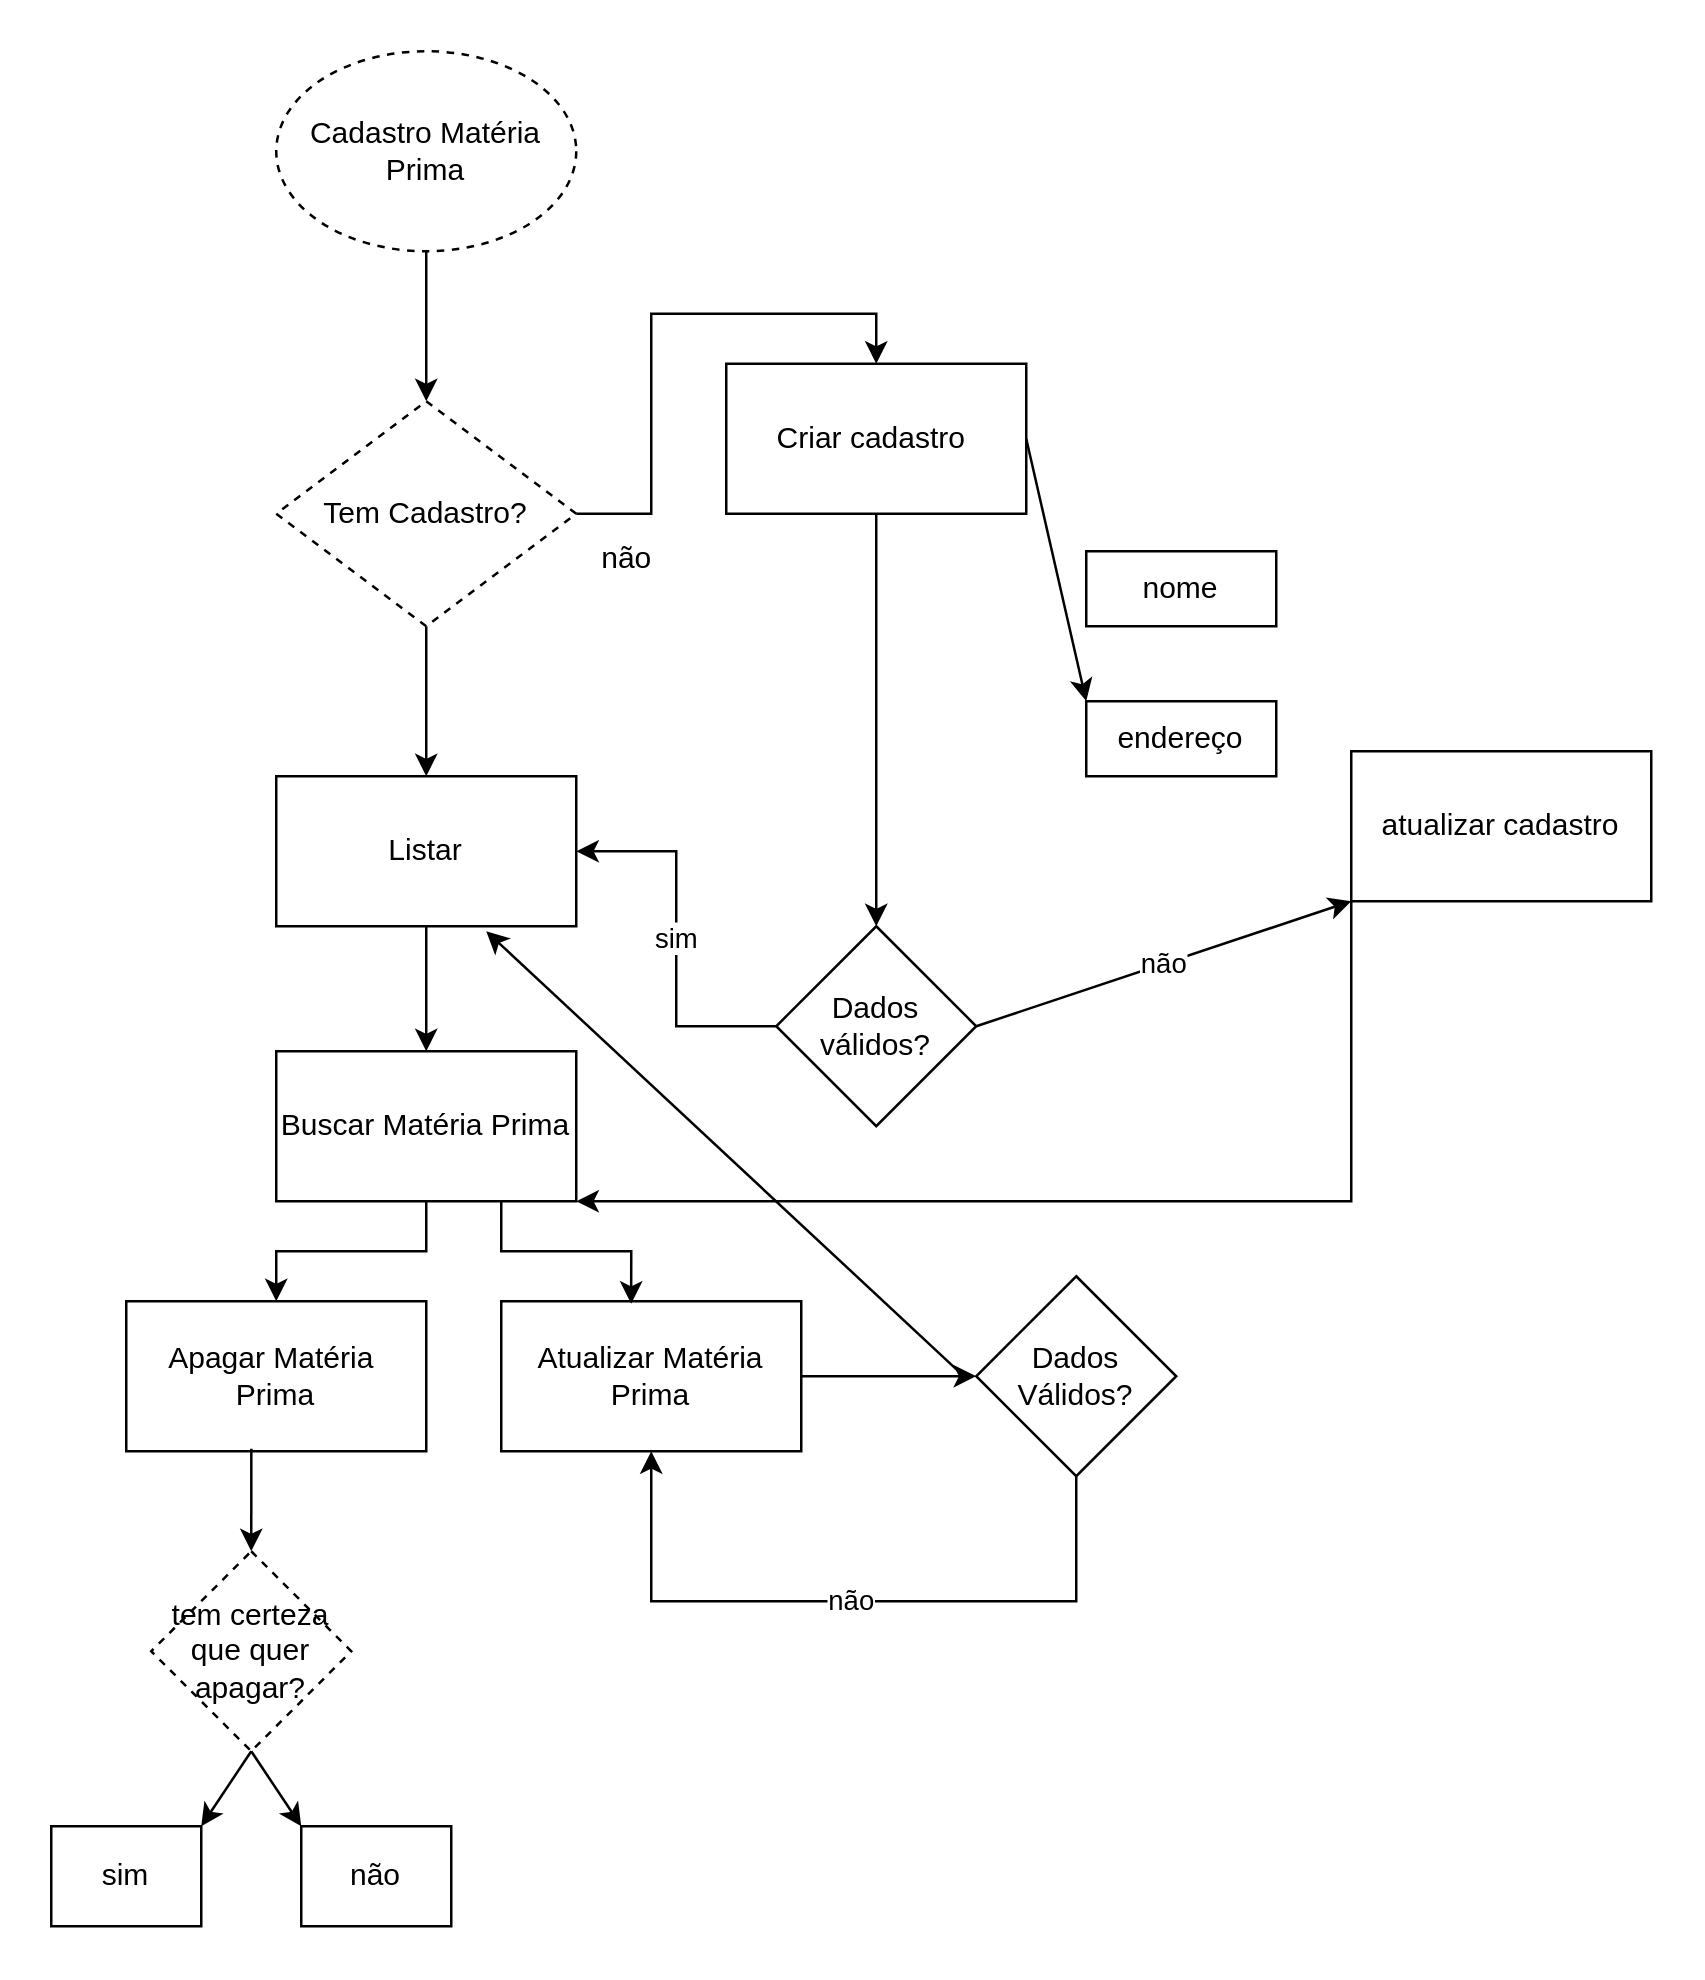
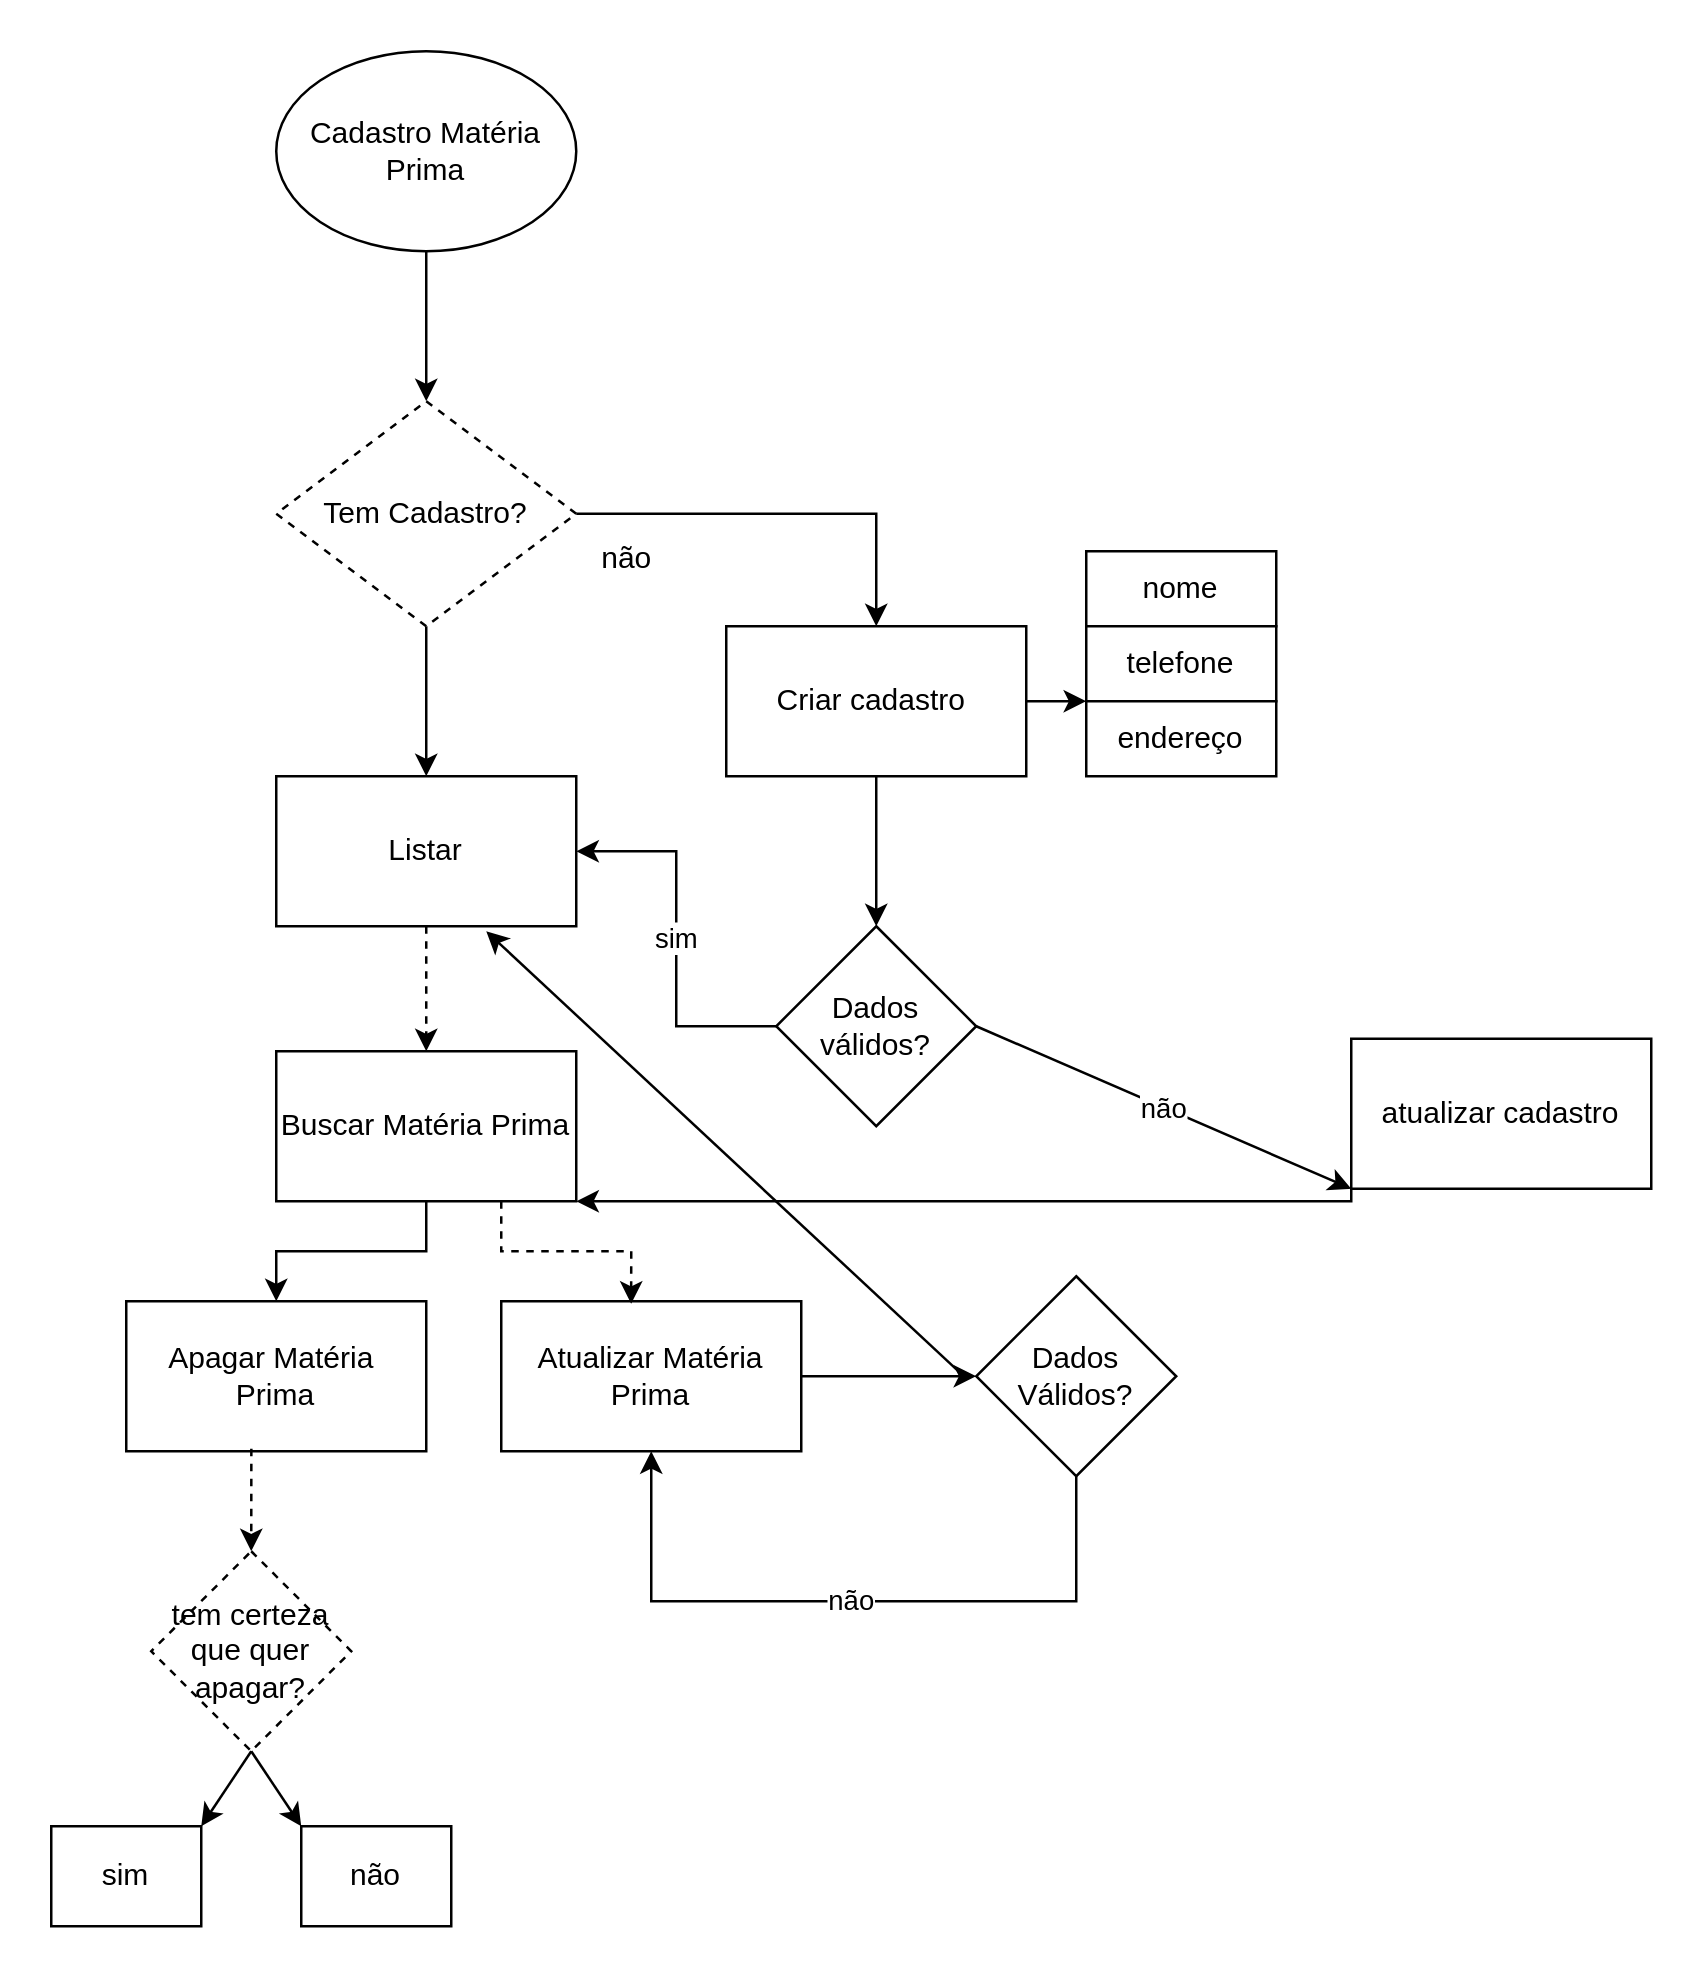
(426, 151) -> (426, 151)
(876, 439) -> (876, 701)
none -> (1181, 664)
(1501, 826) -> (1501, 1114)
(426, 982) -> (426, 982)
(557, 1251) -> (557, 1251)
(251, 1494) -> (251, 1494)
